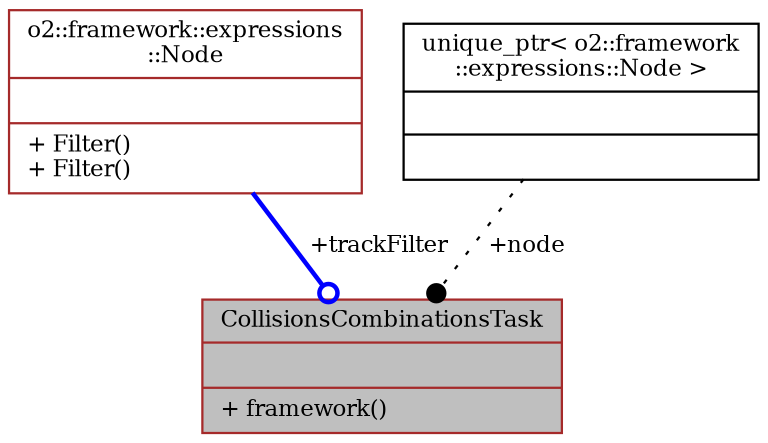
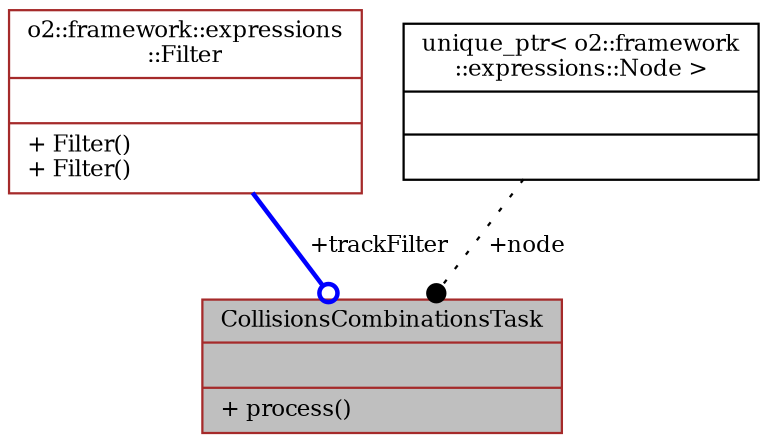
(185, 55) -> (185, 55)
(304, 409) -> (286, 409)
